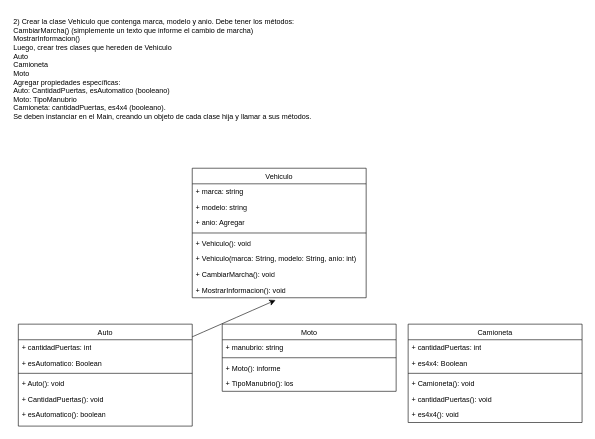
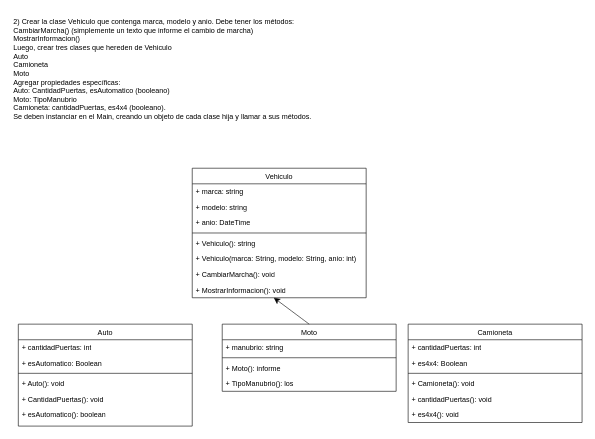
(223, 224) -> (224, 224)
(228, 244) -> (232, 244)
none -> (292, 311)
(232, 320) -> none
